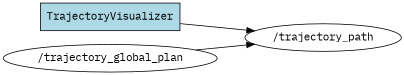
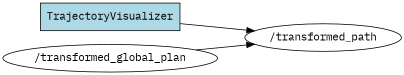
(323, 38) -> (323, 38)
(110, 58) -> (110, 58)
